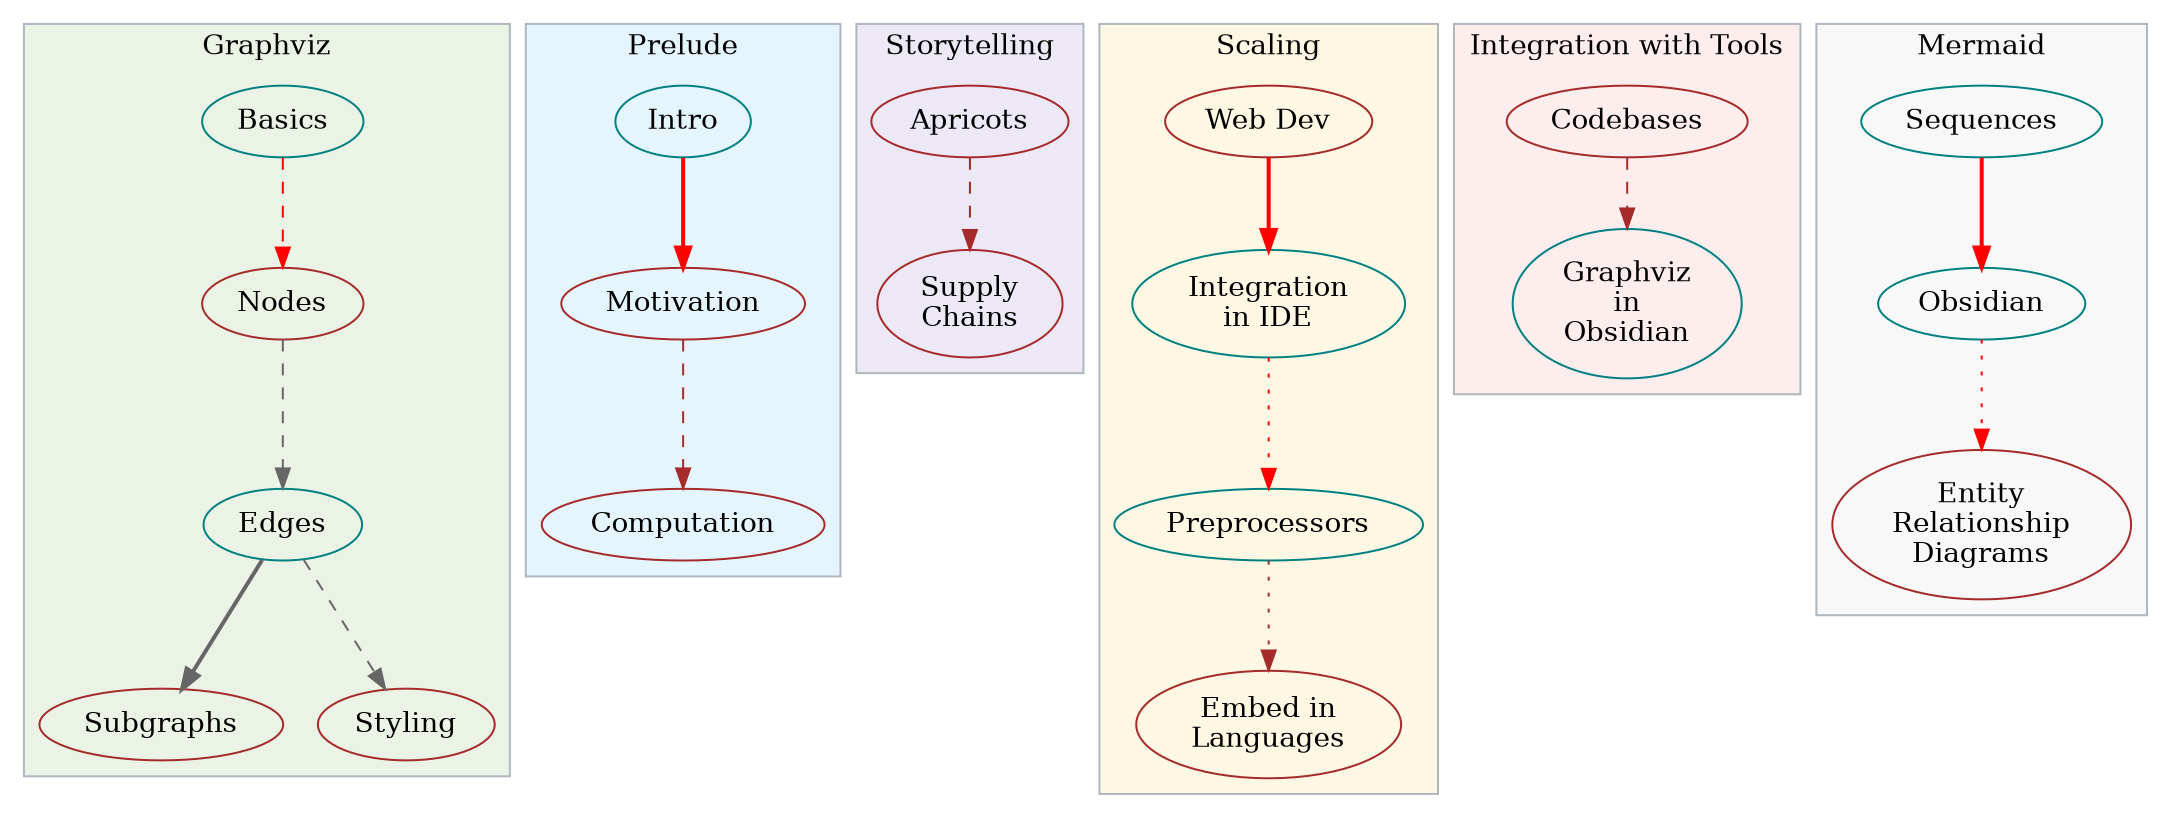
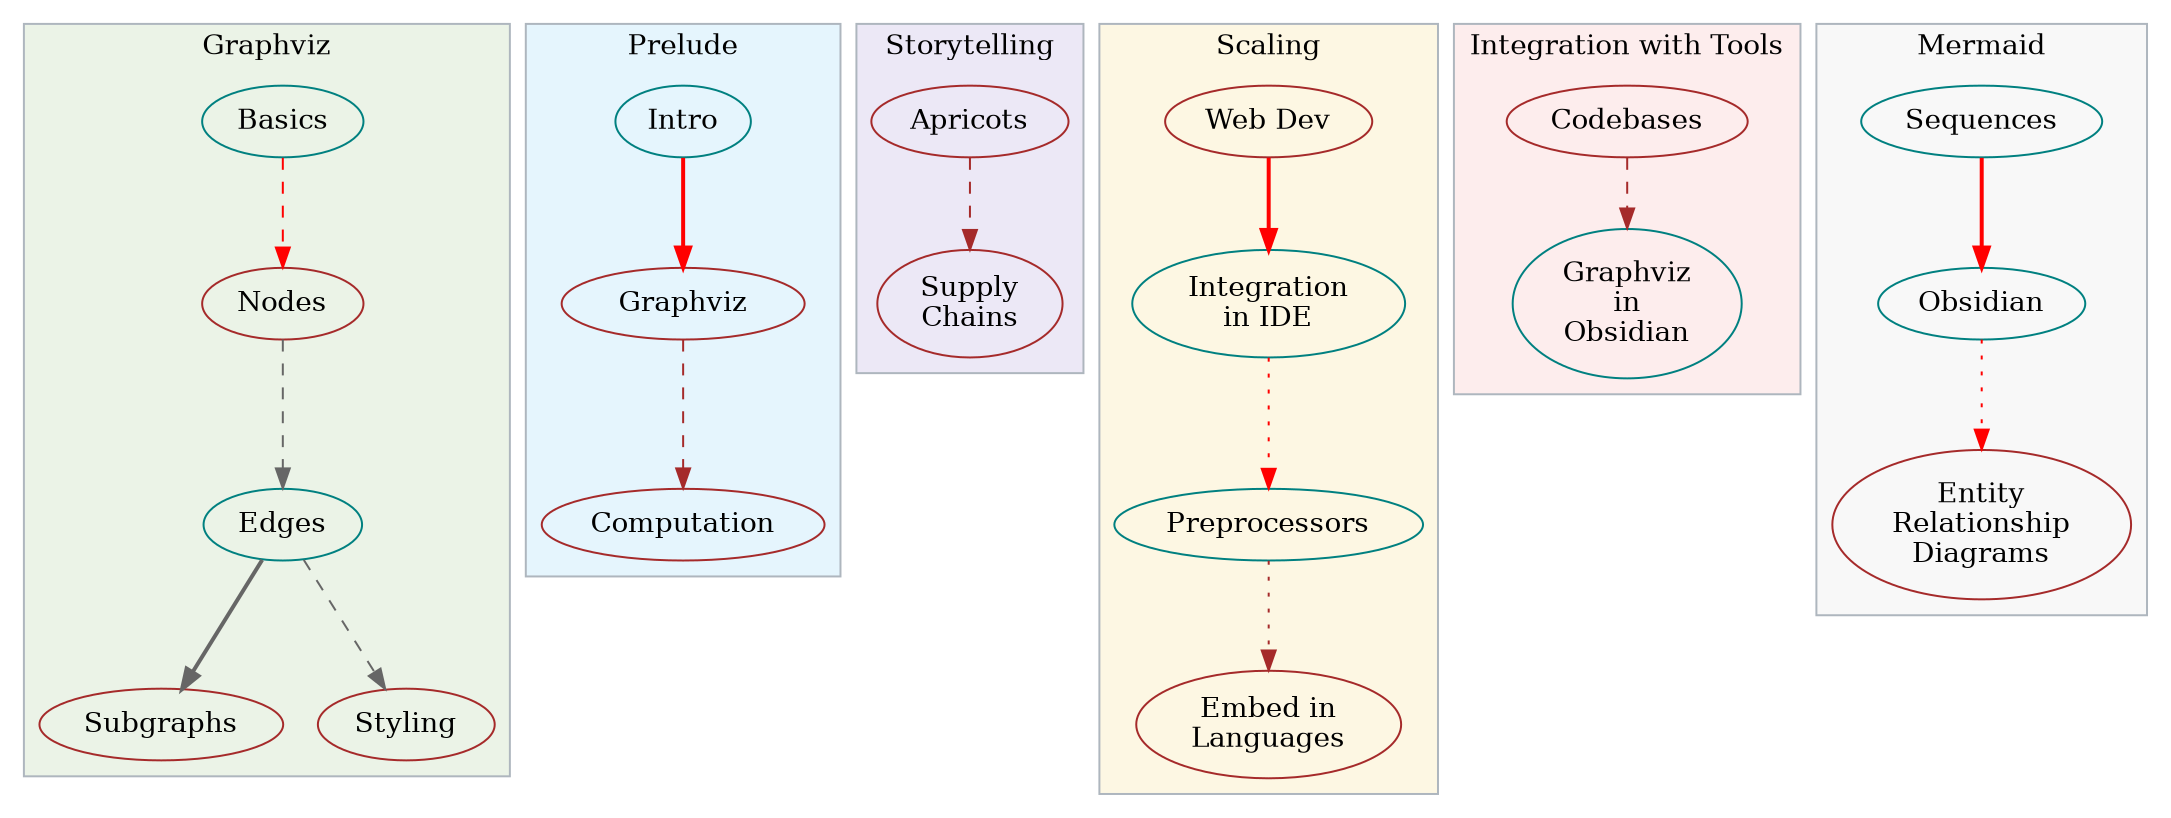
(683, 304) -> (683, 304)
